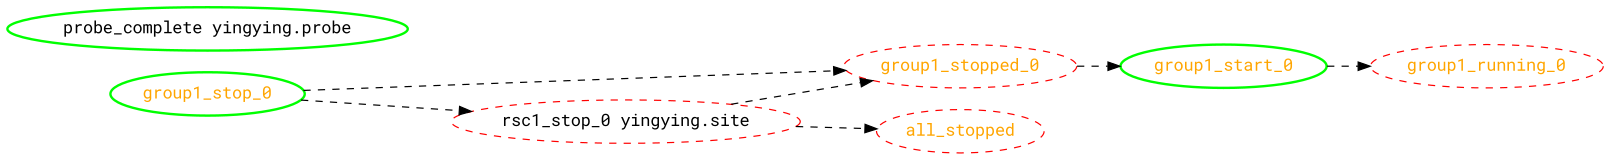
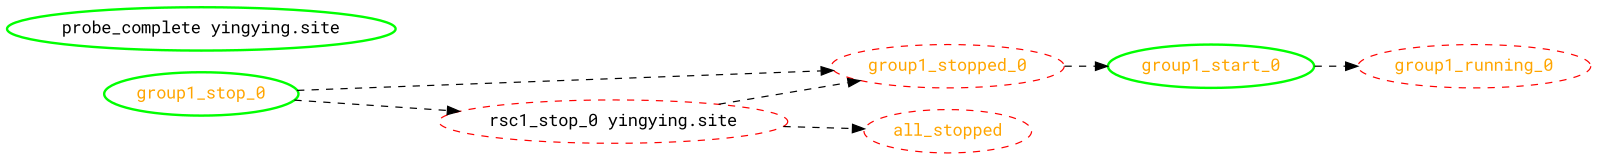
(208, 29) -> (201, 29)
